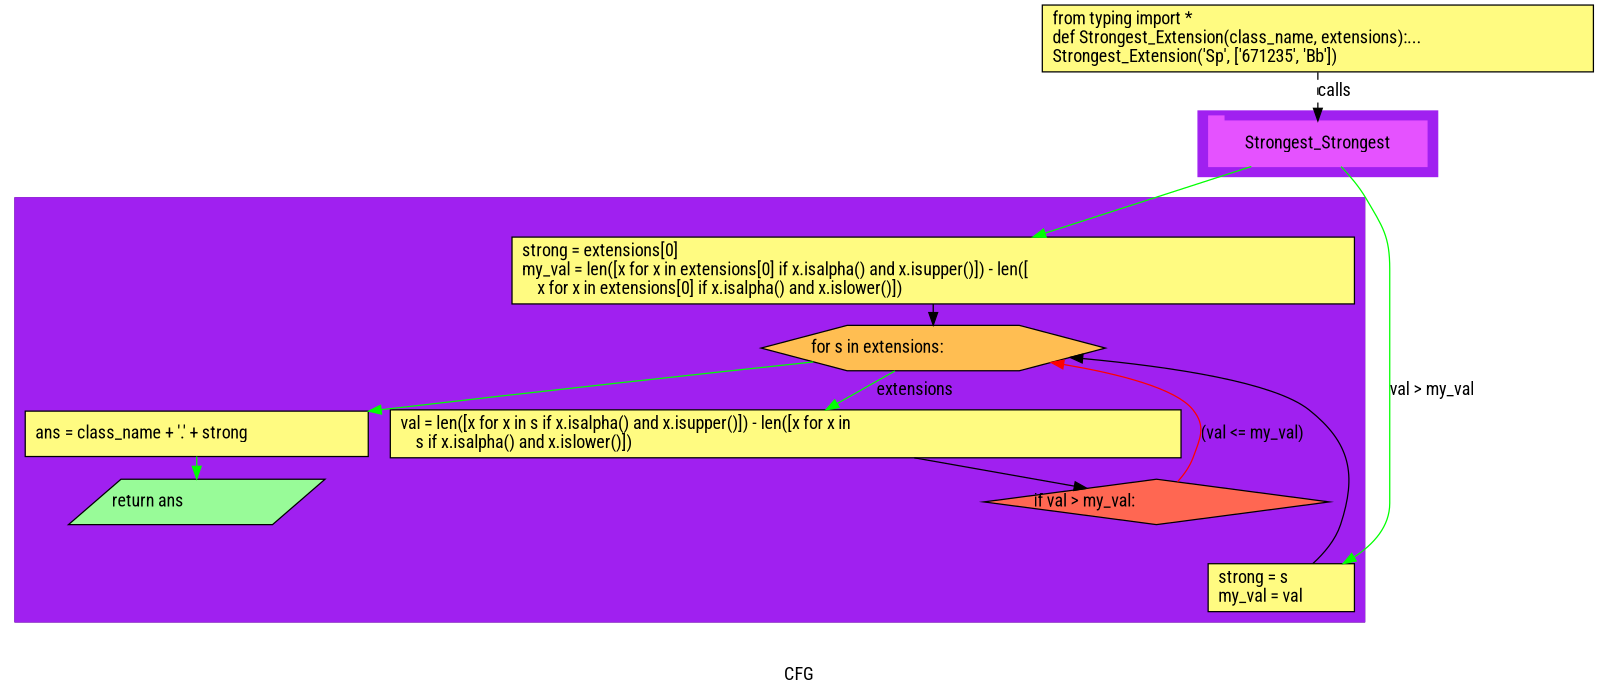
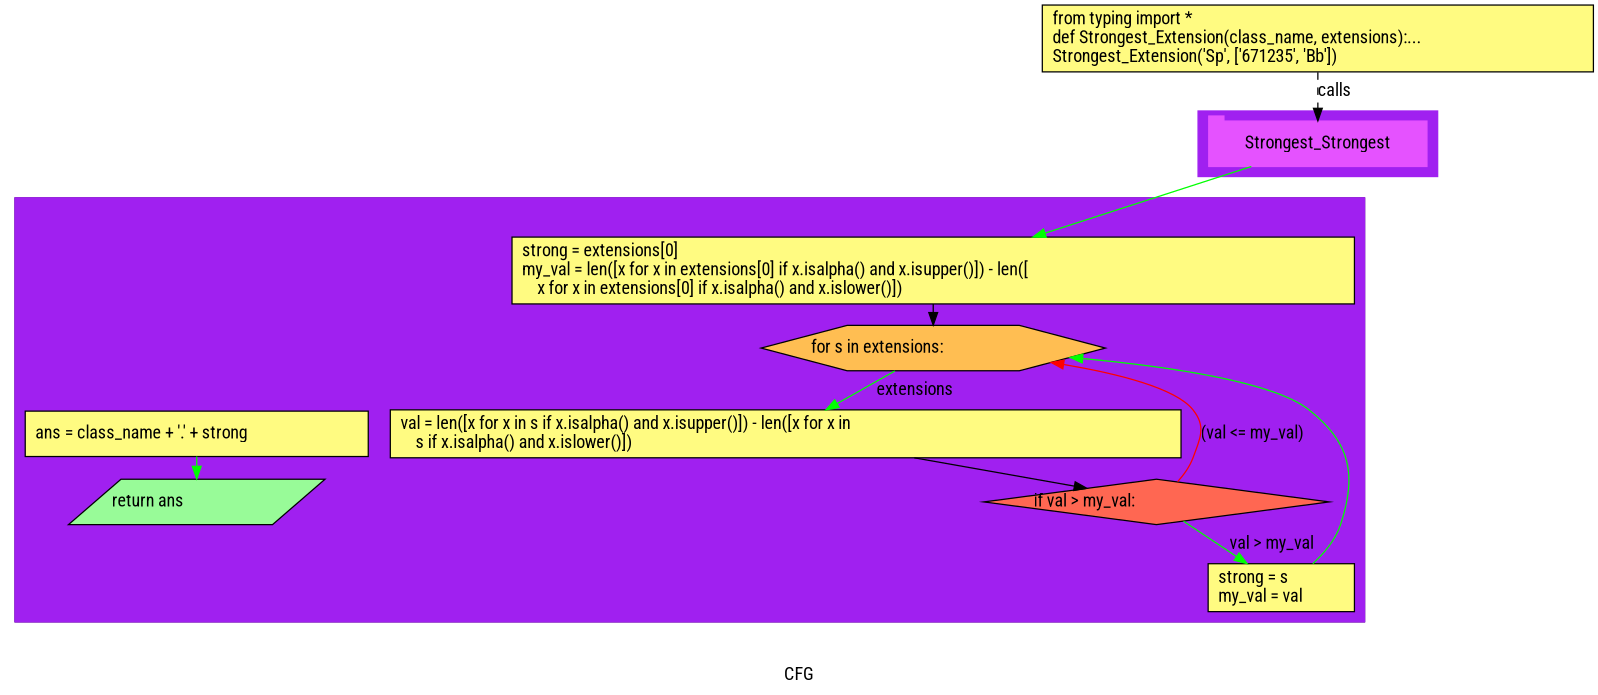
(1390, 361) -> (1210, 539)
(597, 385) -> none
(1284, 397) -> (1284, 397)
